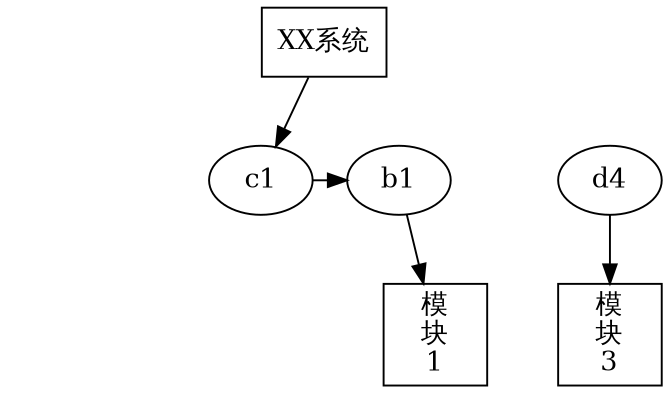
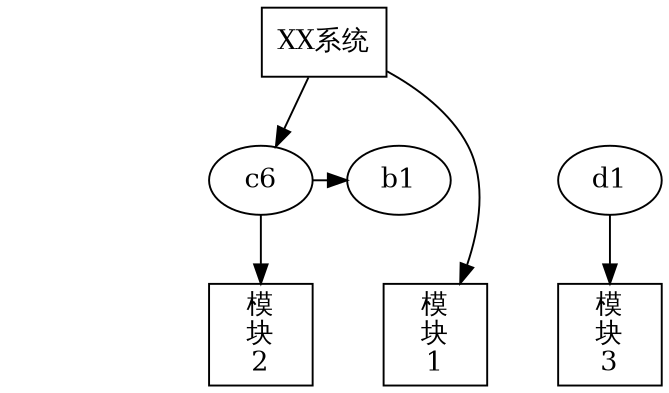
(261, 180) -> (261, 180)
(610, 180) -> (610, 180)
(413, 240) -> (470, 151)
none -> (261, 335)
